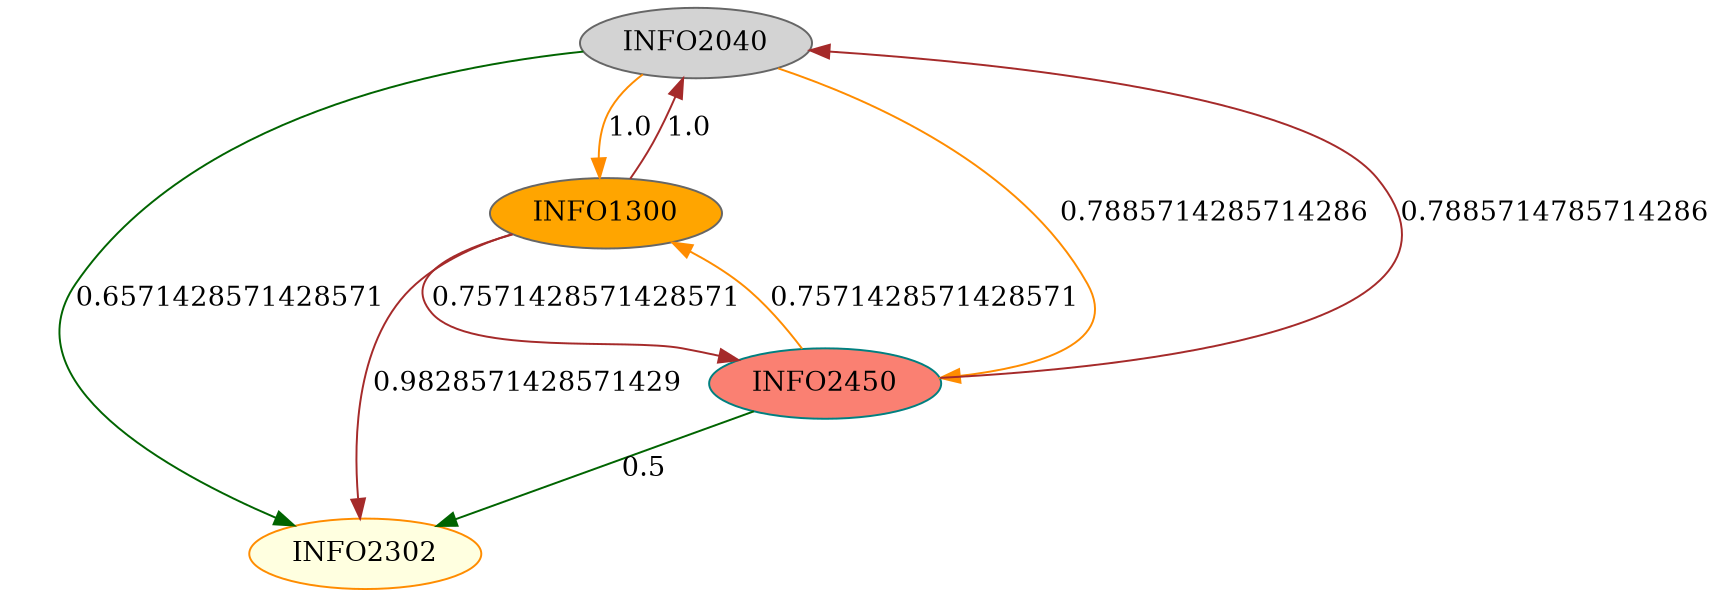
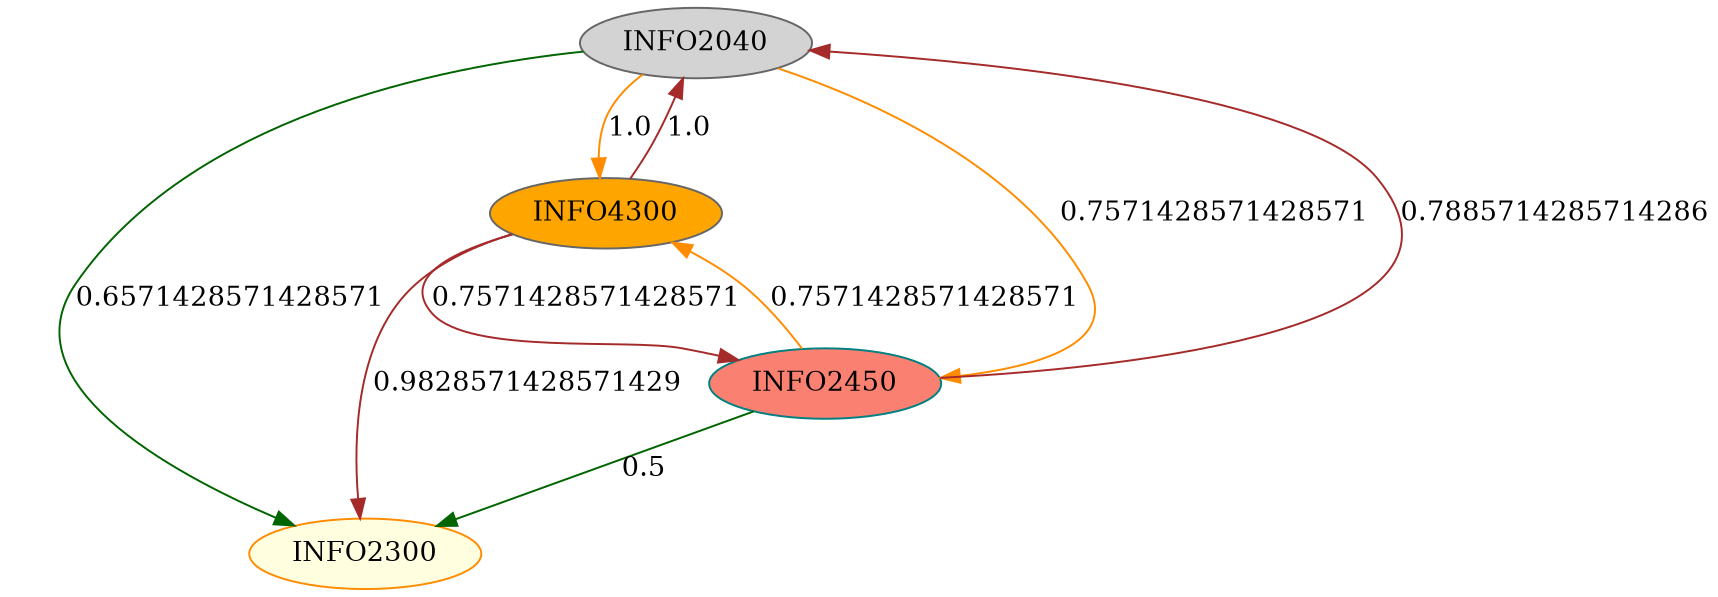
(606, 213) -> (606, 213)
(1215, 213) -> (1215, 213)
(1555, 213) -> (1555, 213)
(365, 554) -> (365, 554)
